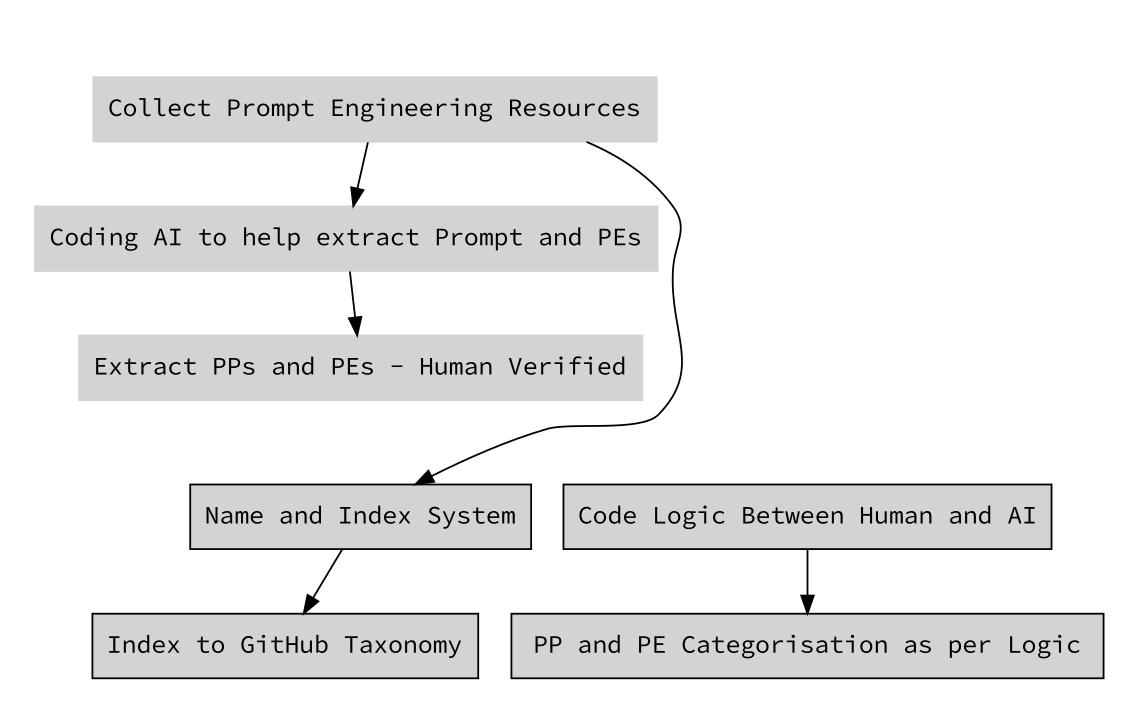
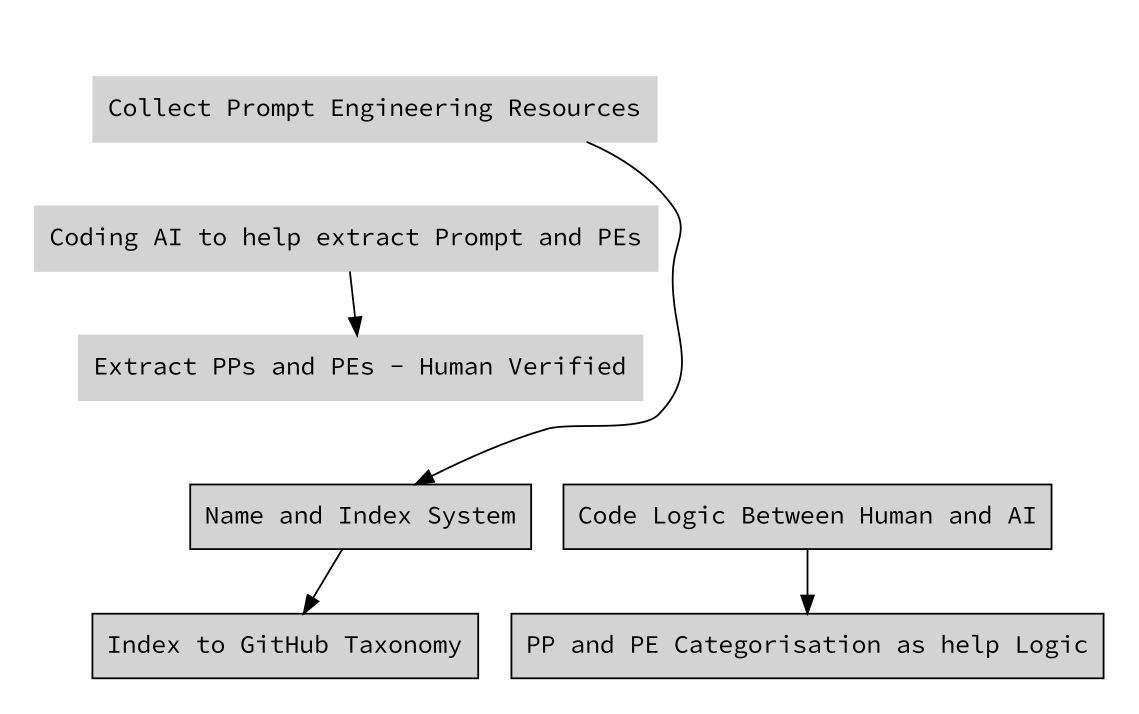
(363, 165) -> none
(807, 646) -> (807, 646)
